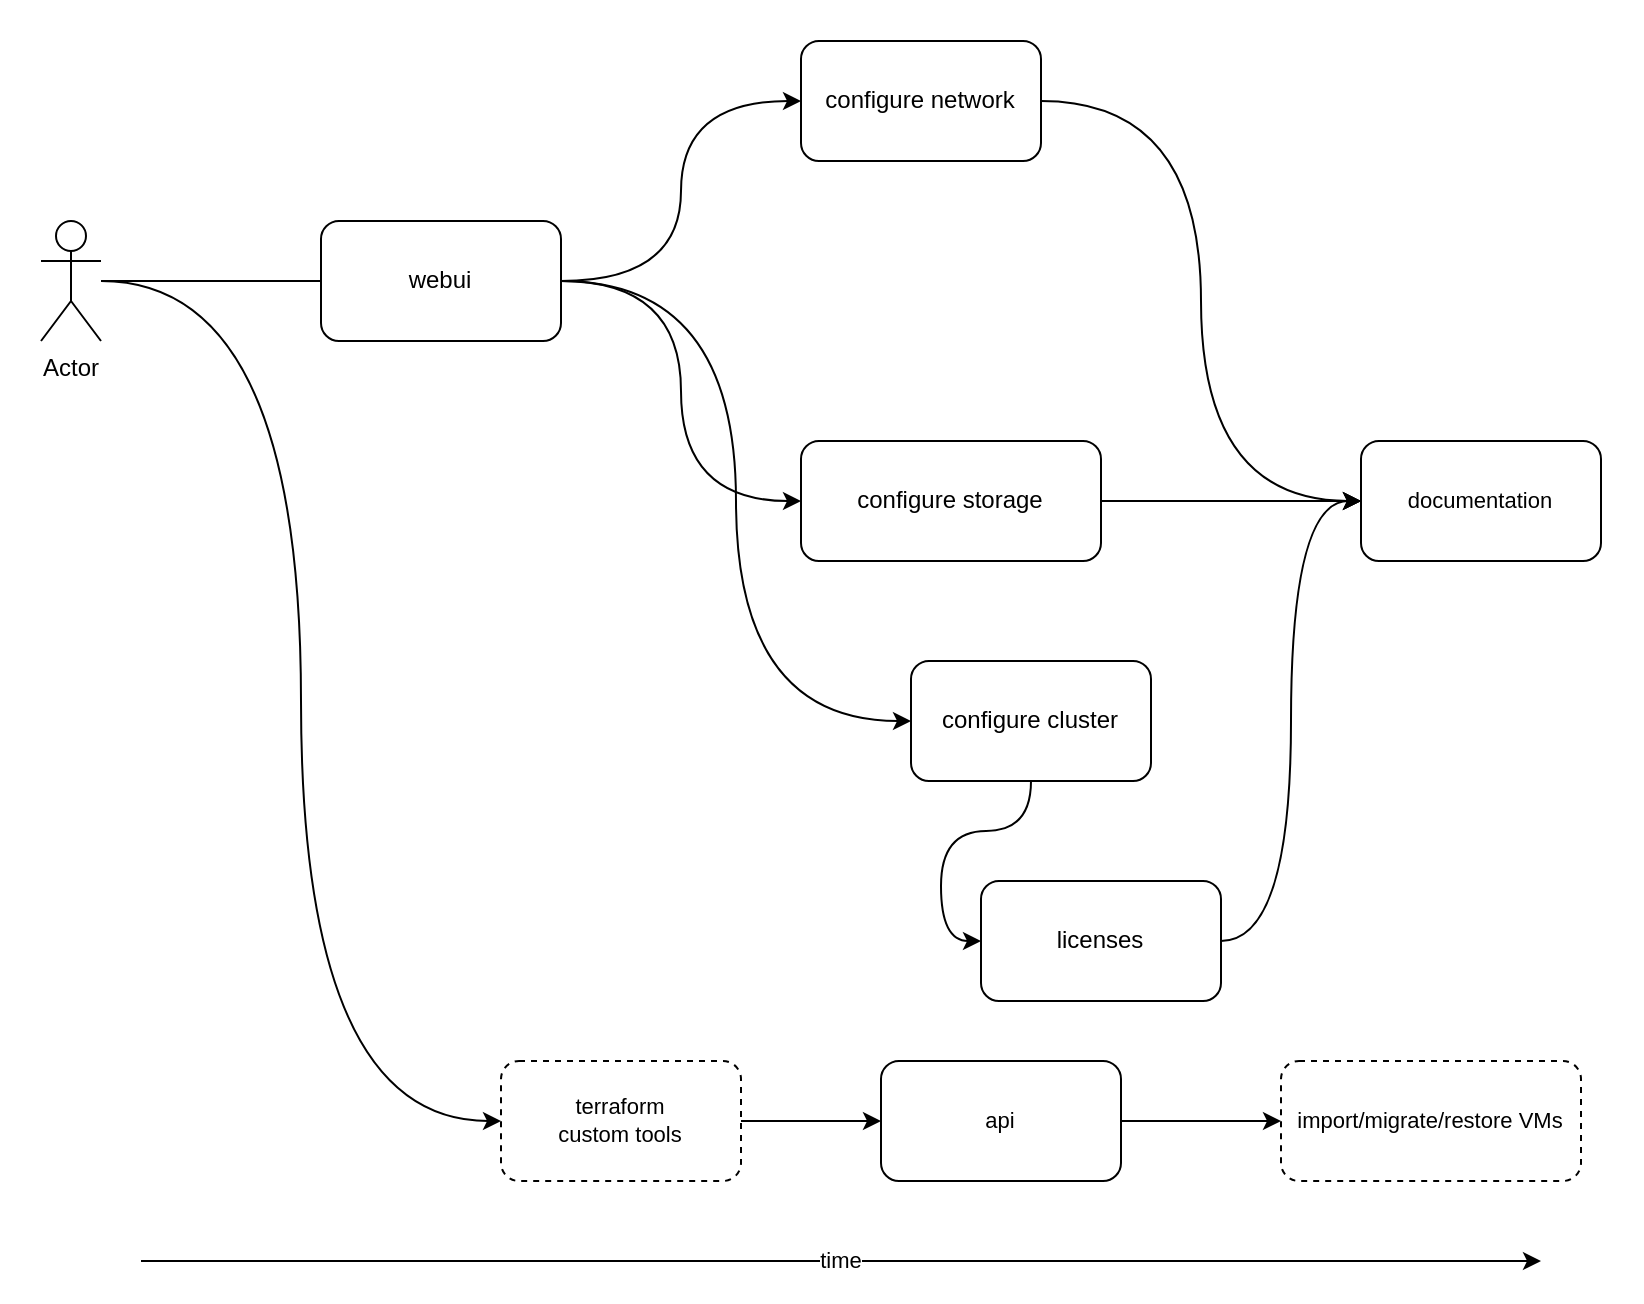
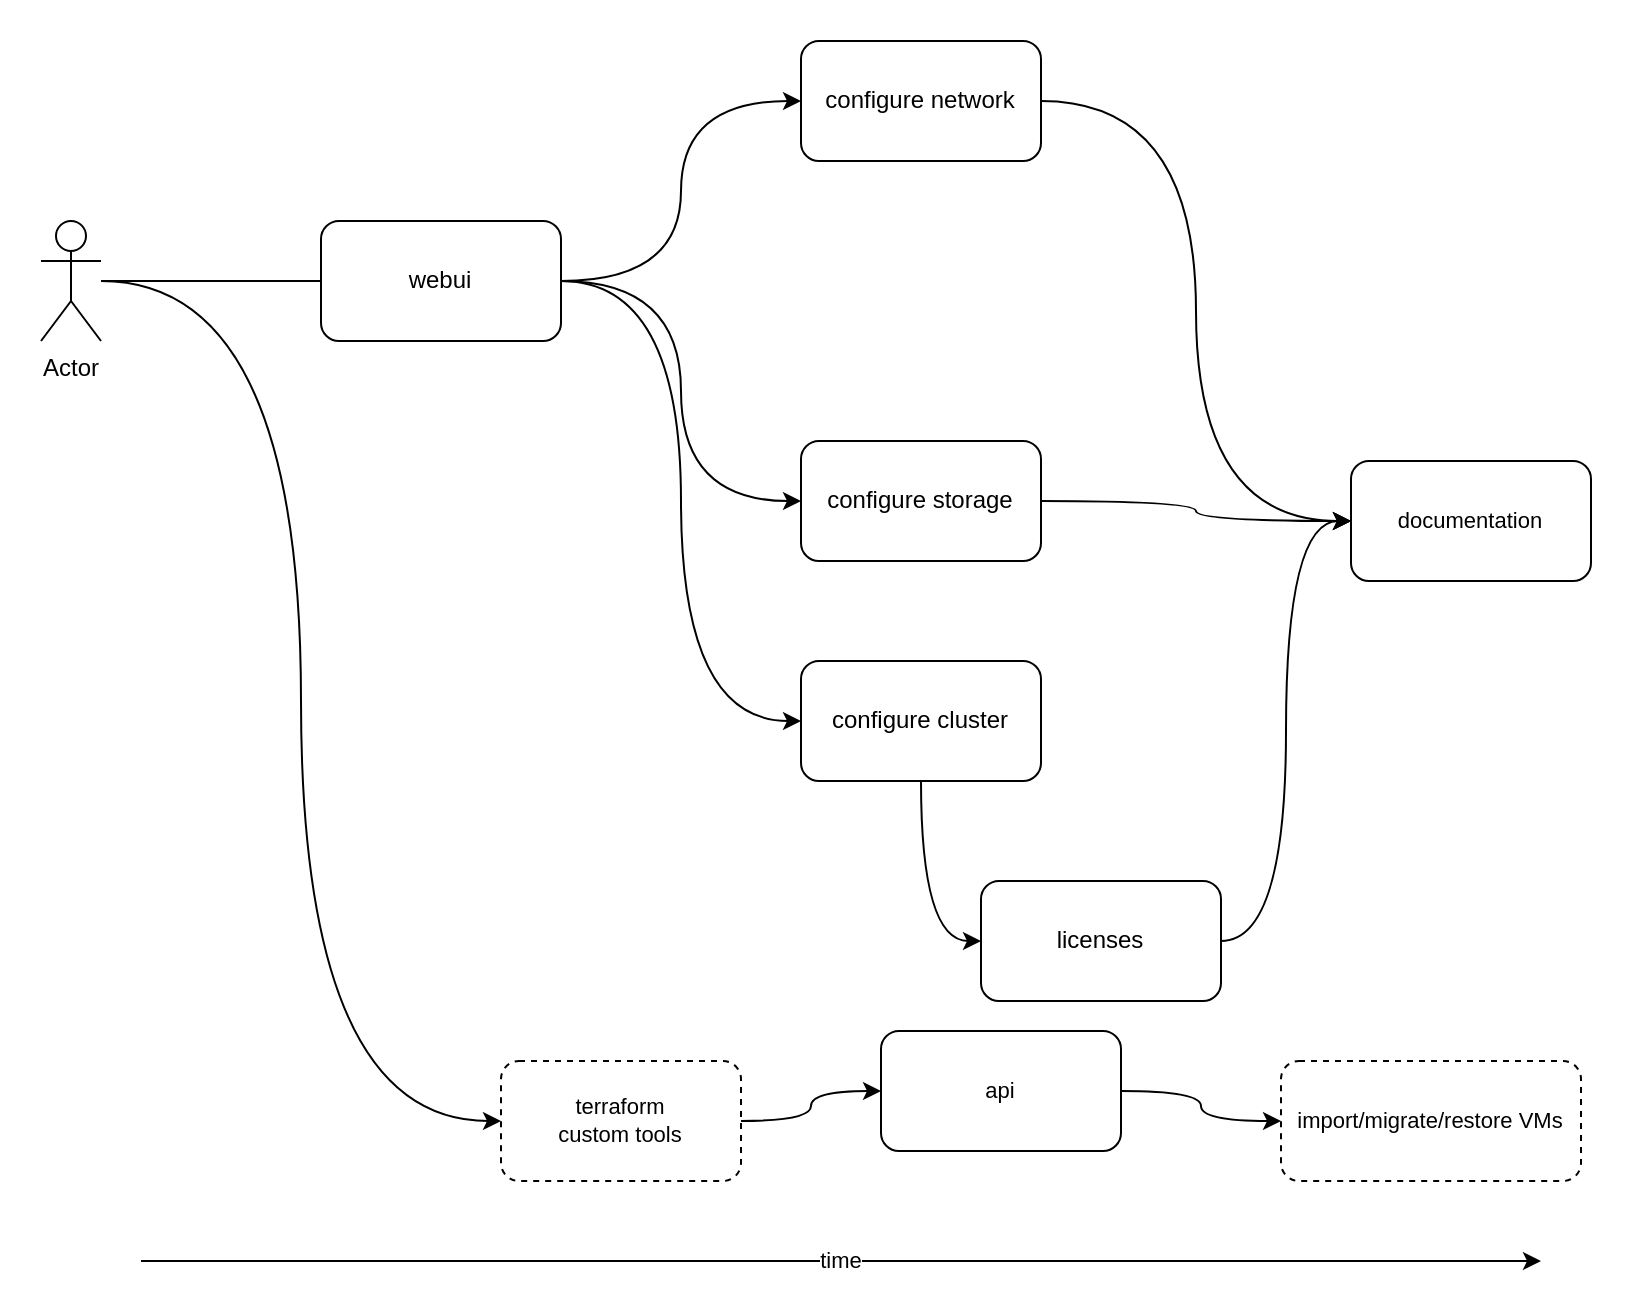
(951, 501) -> (921, 501)
(1481, 501) -> (1471, 521)
(1031, 721) -> (921, 721)
(1001, 1121) -> (1001, 1091)
